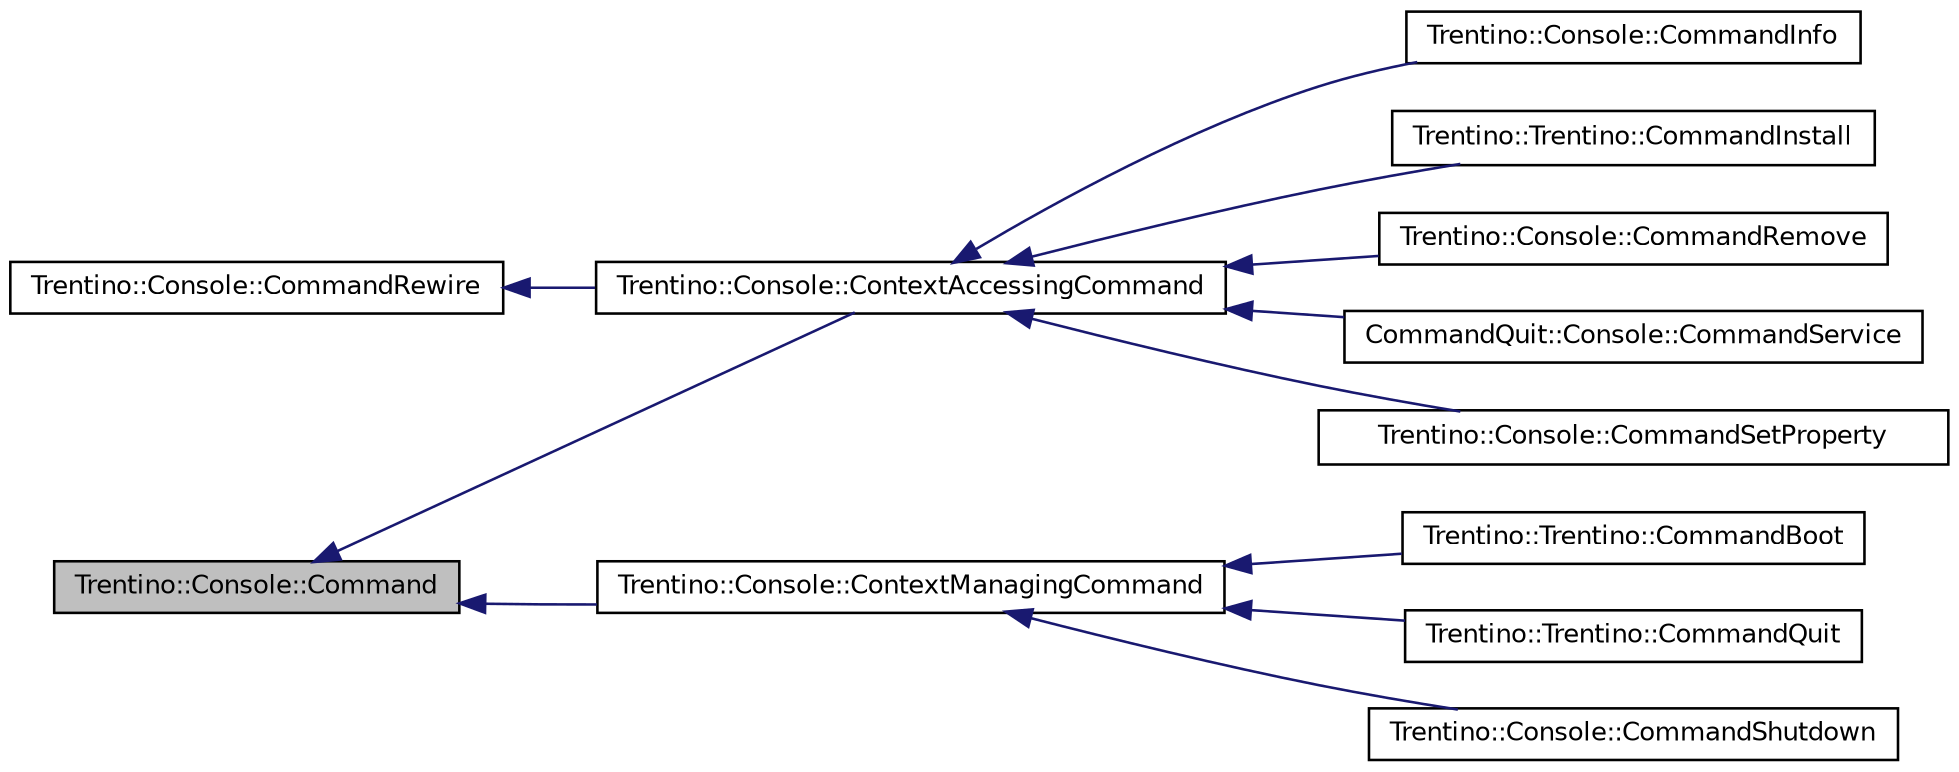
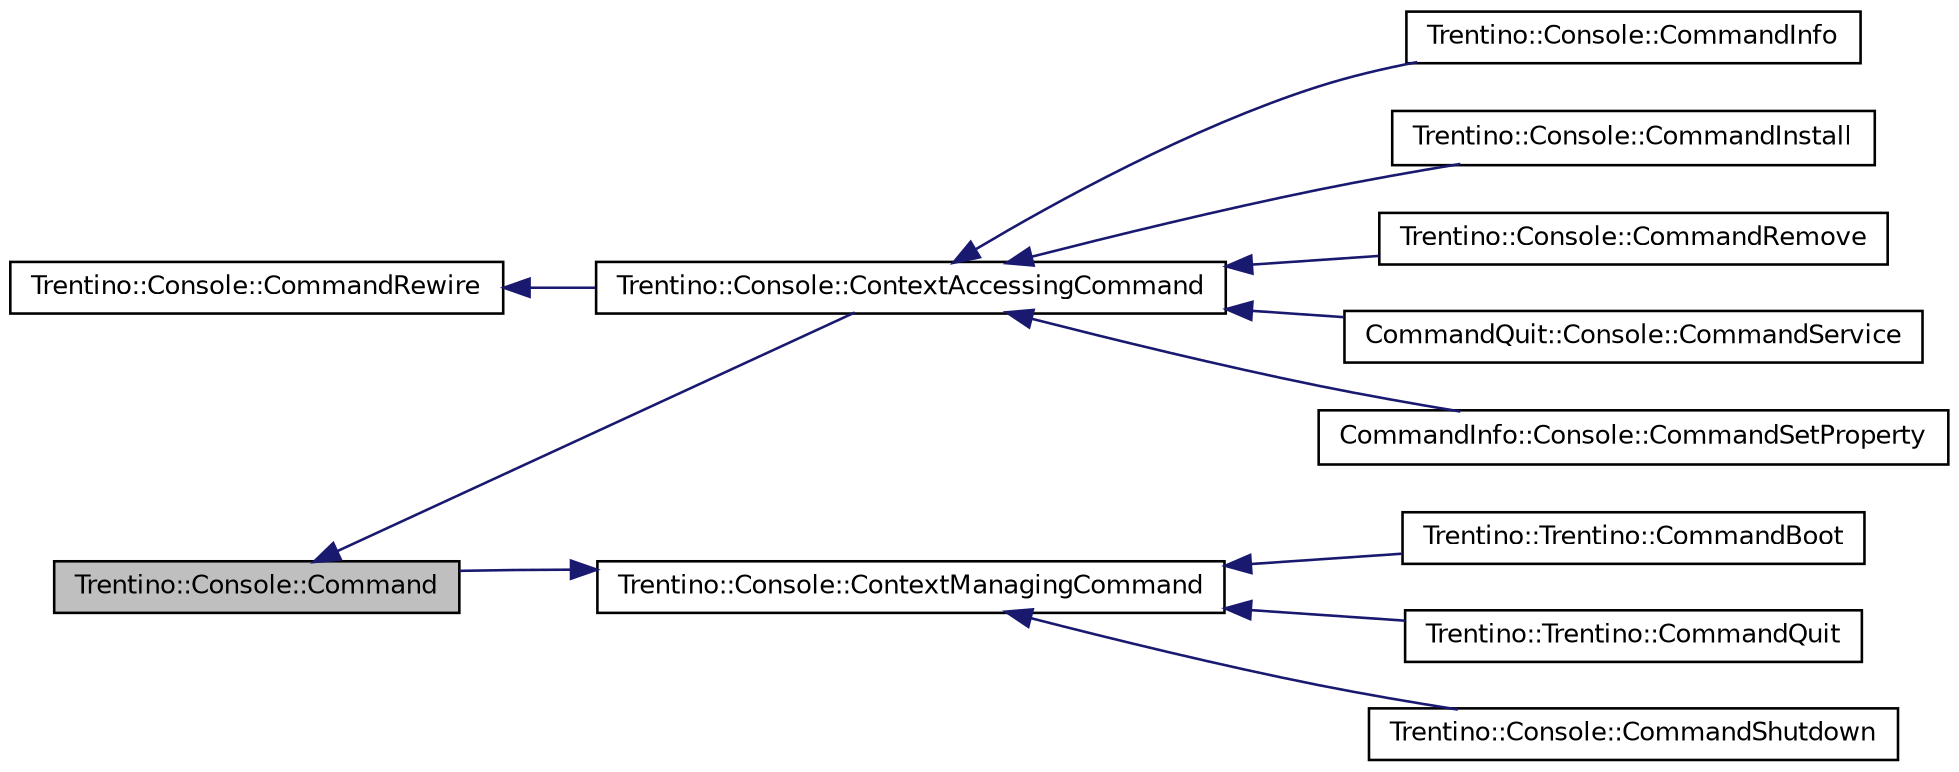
(1633, 138) -> (1633, 138)
(1633, 437) -> (1633, 437)
(541, 604) -> (515, 570)
